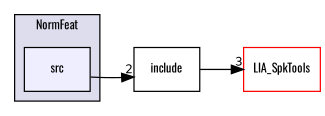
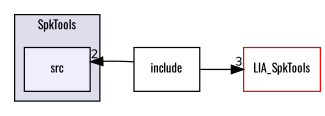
(57, 26) -> (57, 26)
(108, 78) -> (118, 61)
